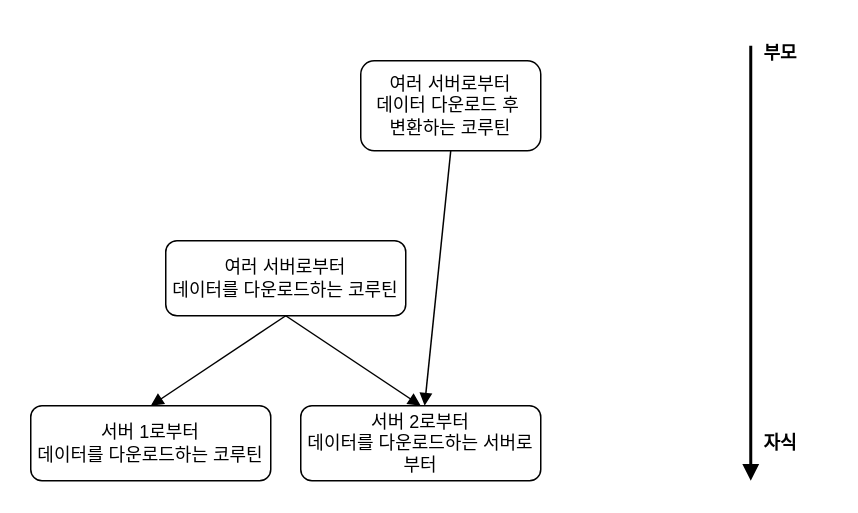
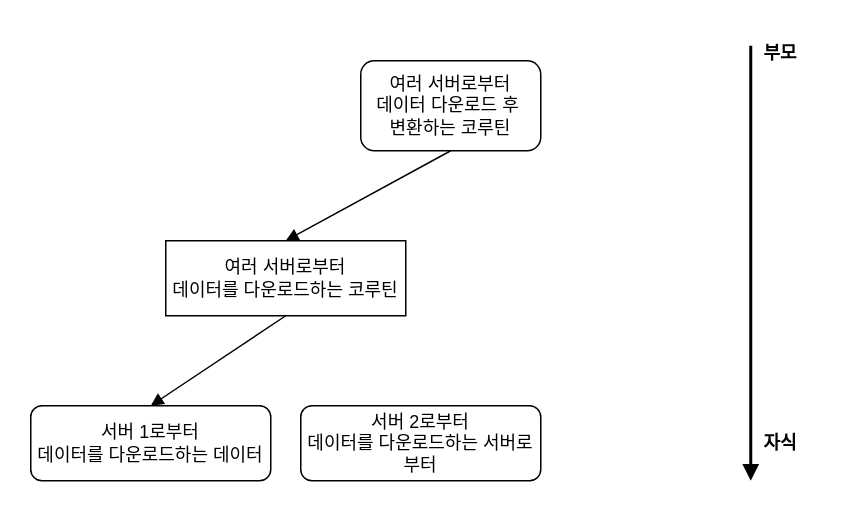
(438, 272) -> (374, 193)
(286, 278) -> (286, 278)
(348, 357) -> none
(151, 443) -> (151, 443)
